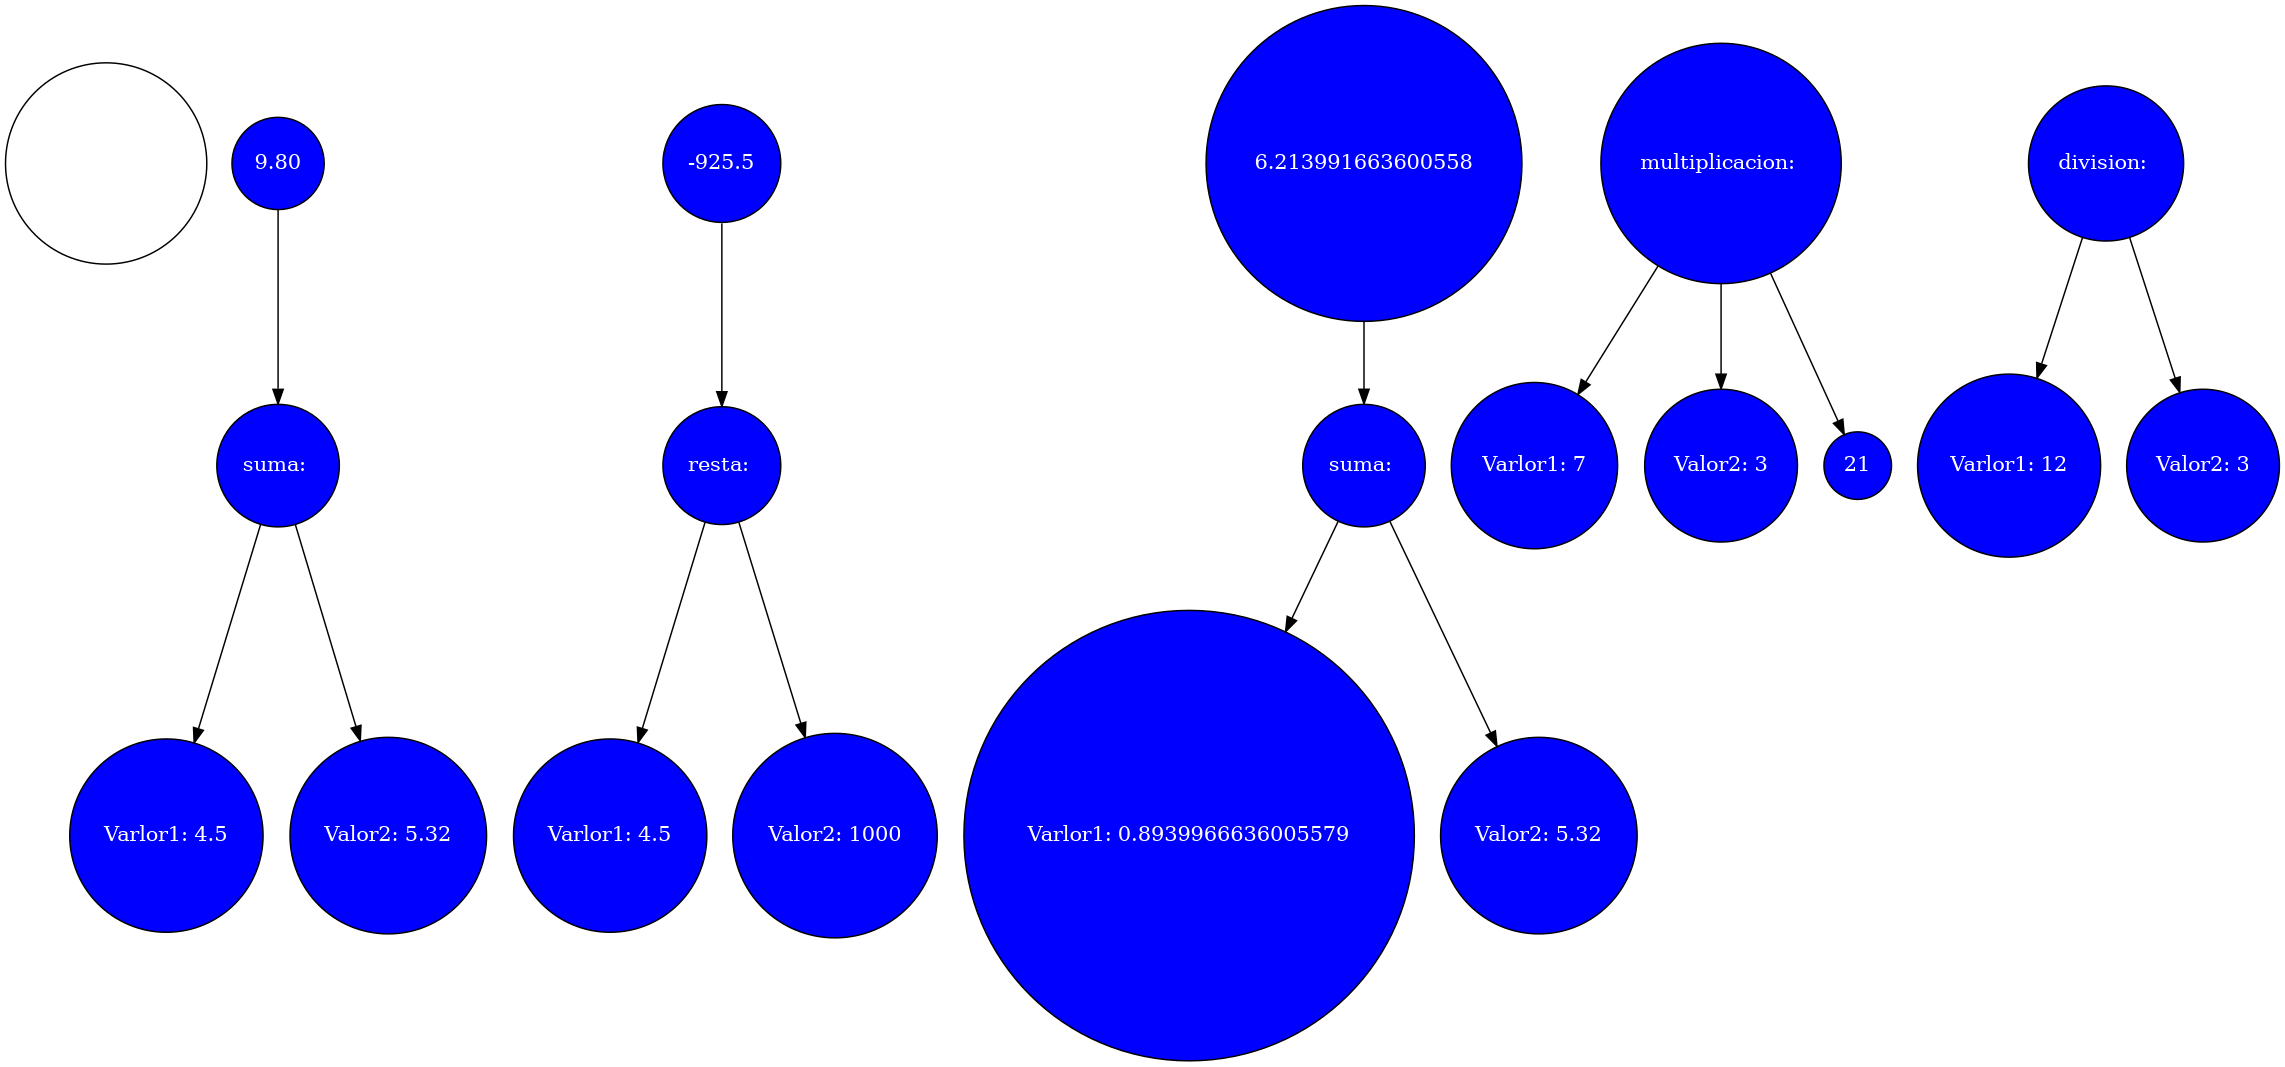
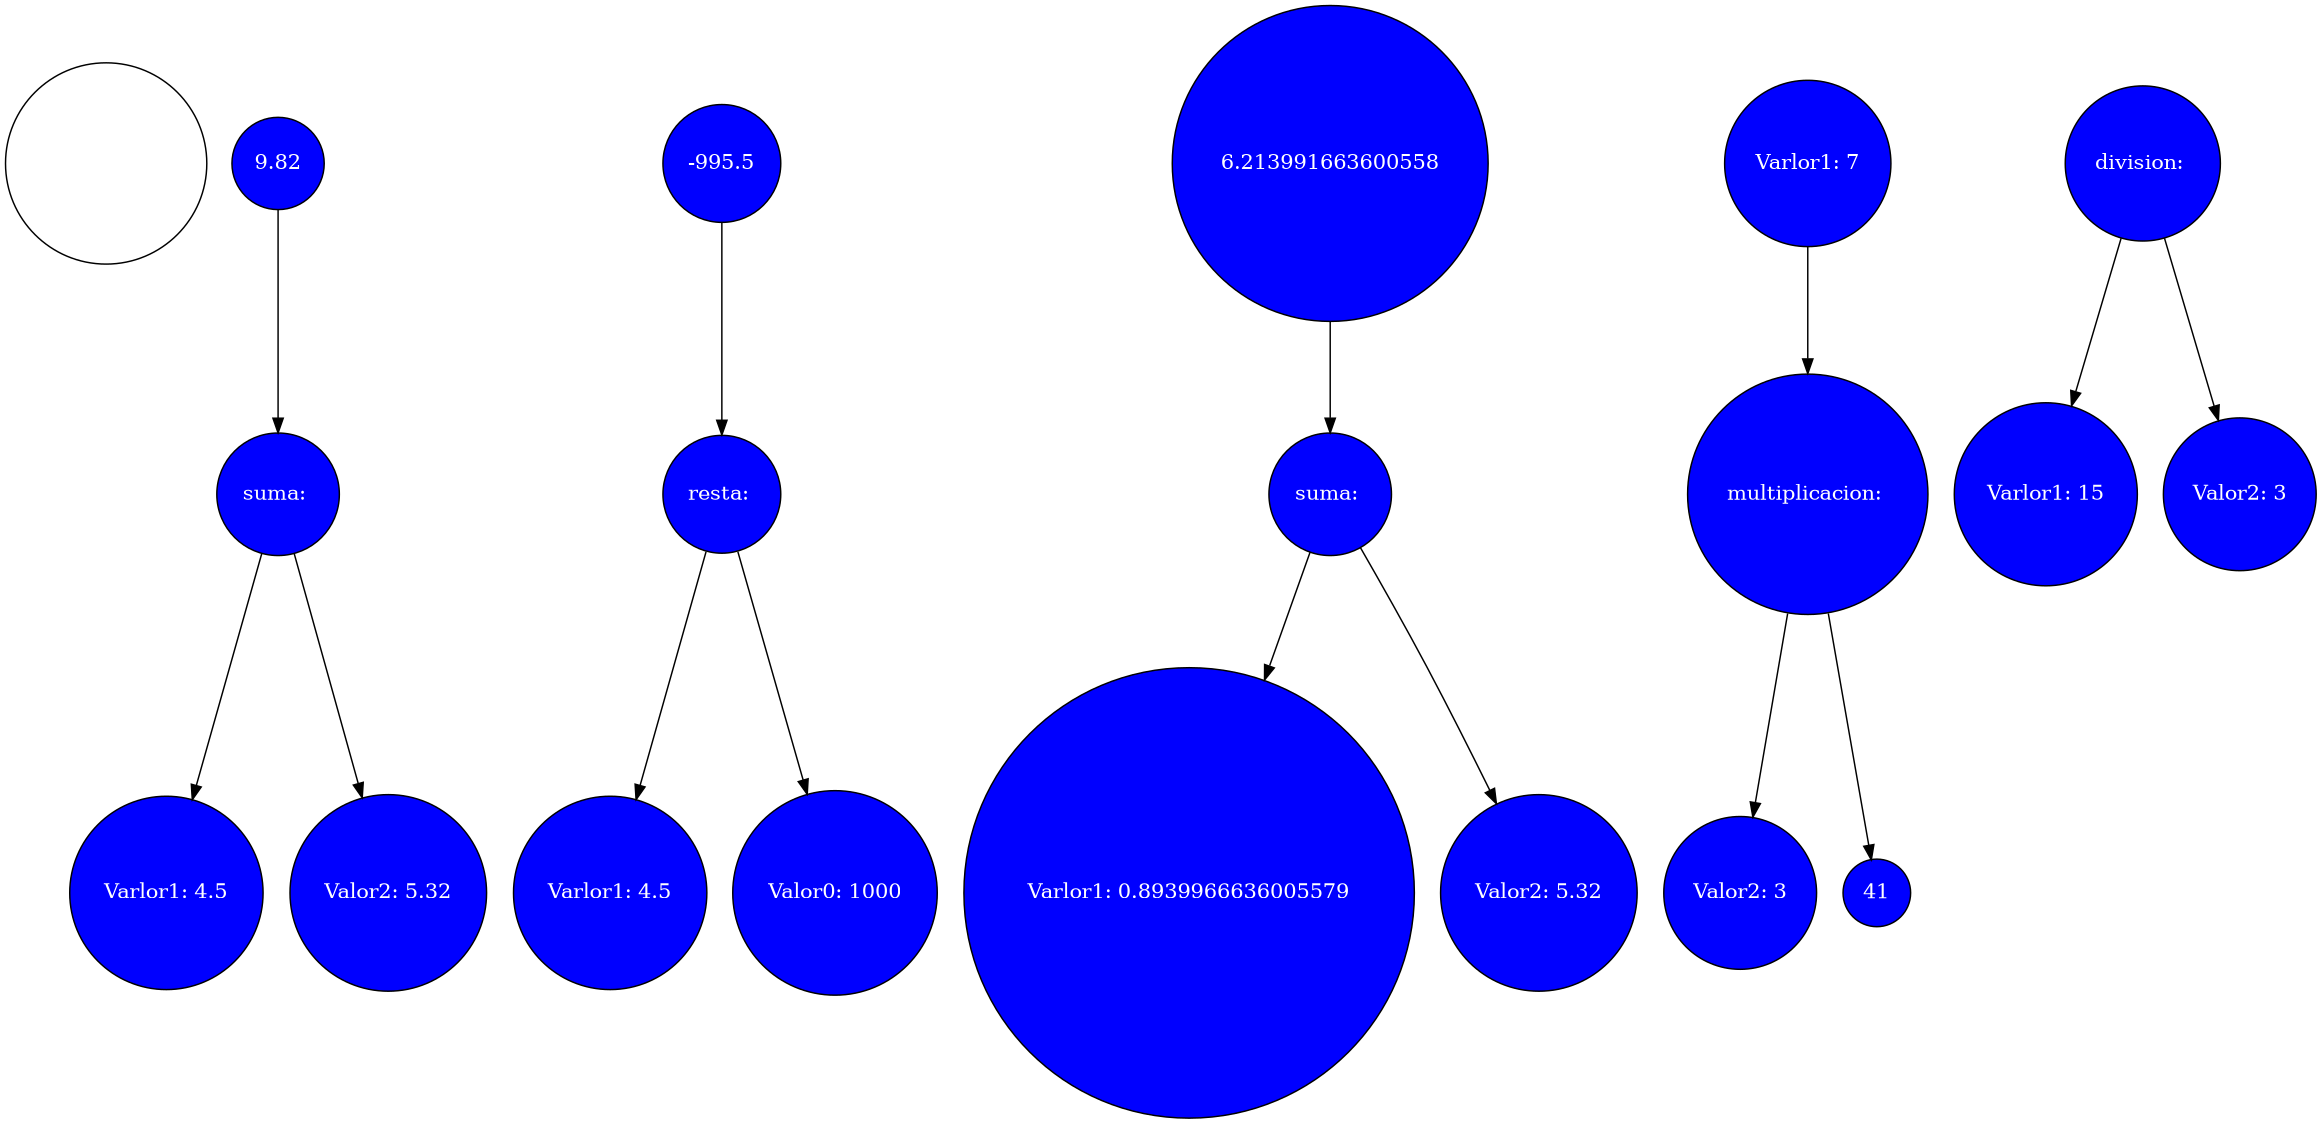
(278, 163) -> (278, 163)
(722, 163) -> (722, 163)
(1622, 324) -> (1808, 303)
(1858, 466) -> (1877, 893)
(2009, 466) -> (2046, 494)
(835, 836) -> (835, 893)
